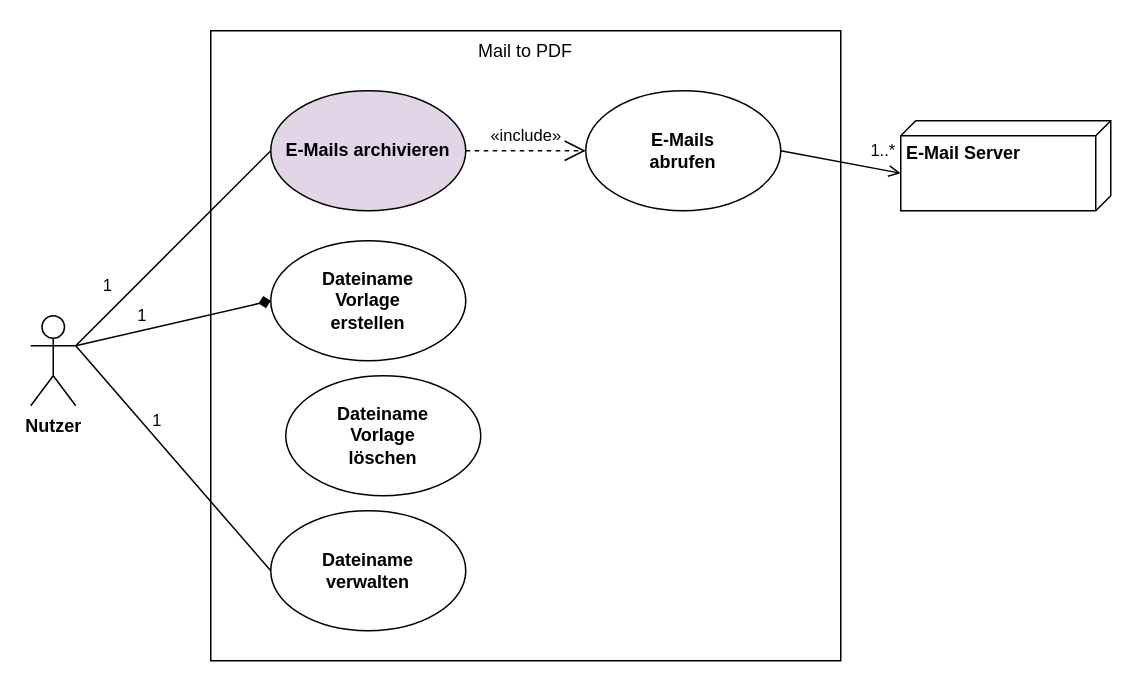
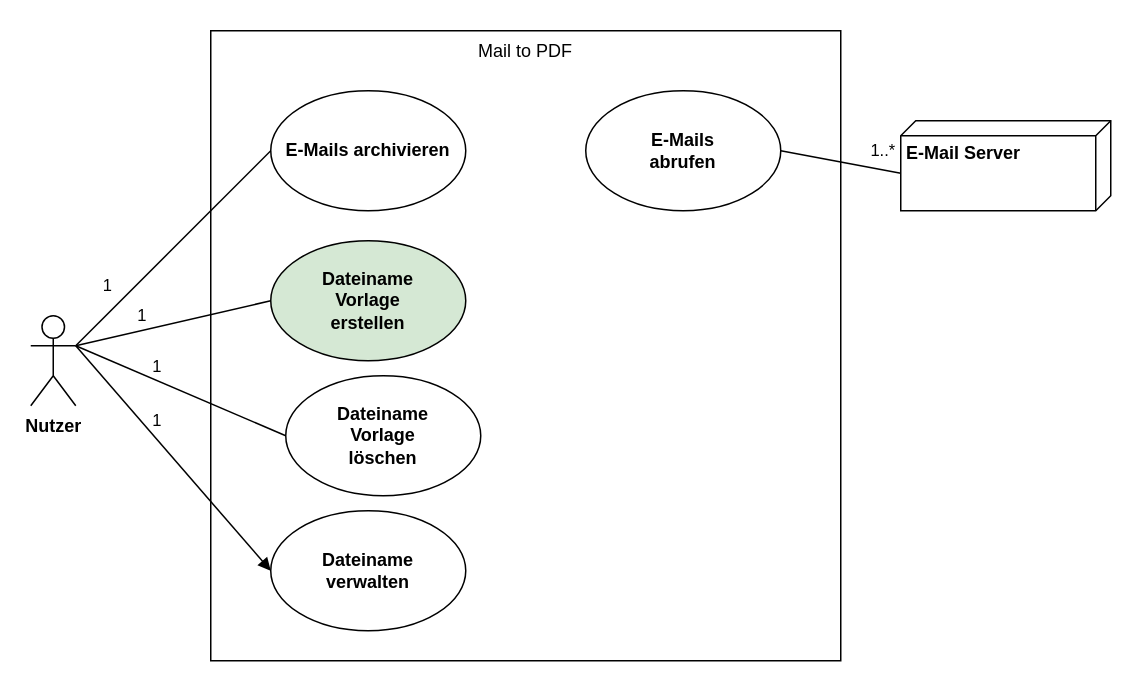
(368, 151) -> (368, 151)
(524, 151) -> none
(893, 172) -> (895, 172)
(368, 301) -> (368, 301)
(259, 304) -> (264, 302)
none -> (184, 392)
(265, 565) -> (261, 560)
